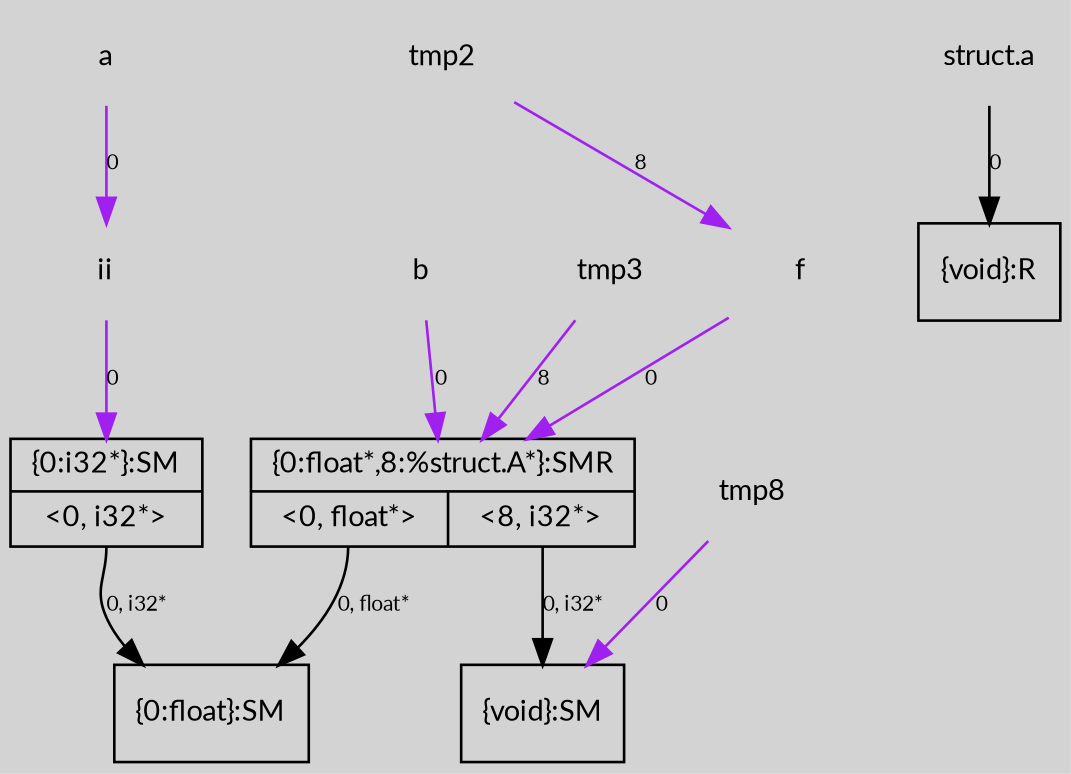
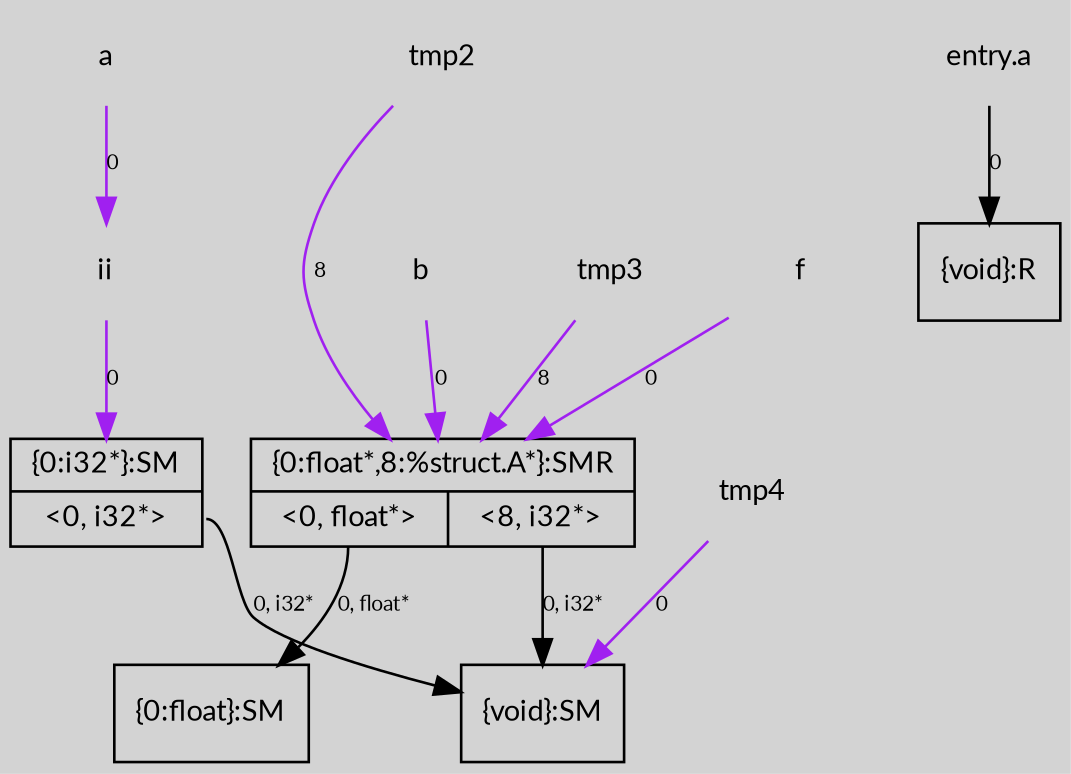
(989, 58) -> (989, 58)
(610, 158) -> (305, 258)
(753, 493) -> (753, 493)
(101, 599) -> (282, 635)
